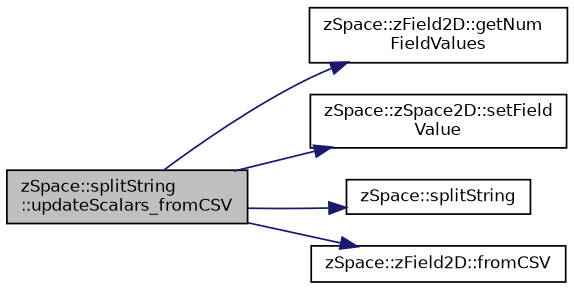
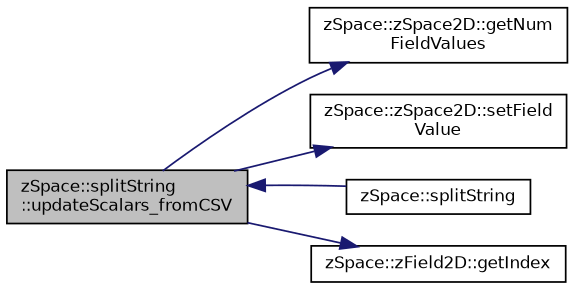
(438, 35) -> (438, 35)
(288, 208) -> (306, 185)
(438, 264) -> (438, 264)
